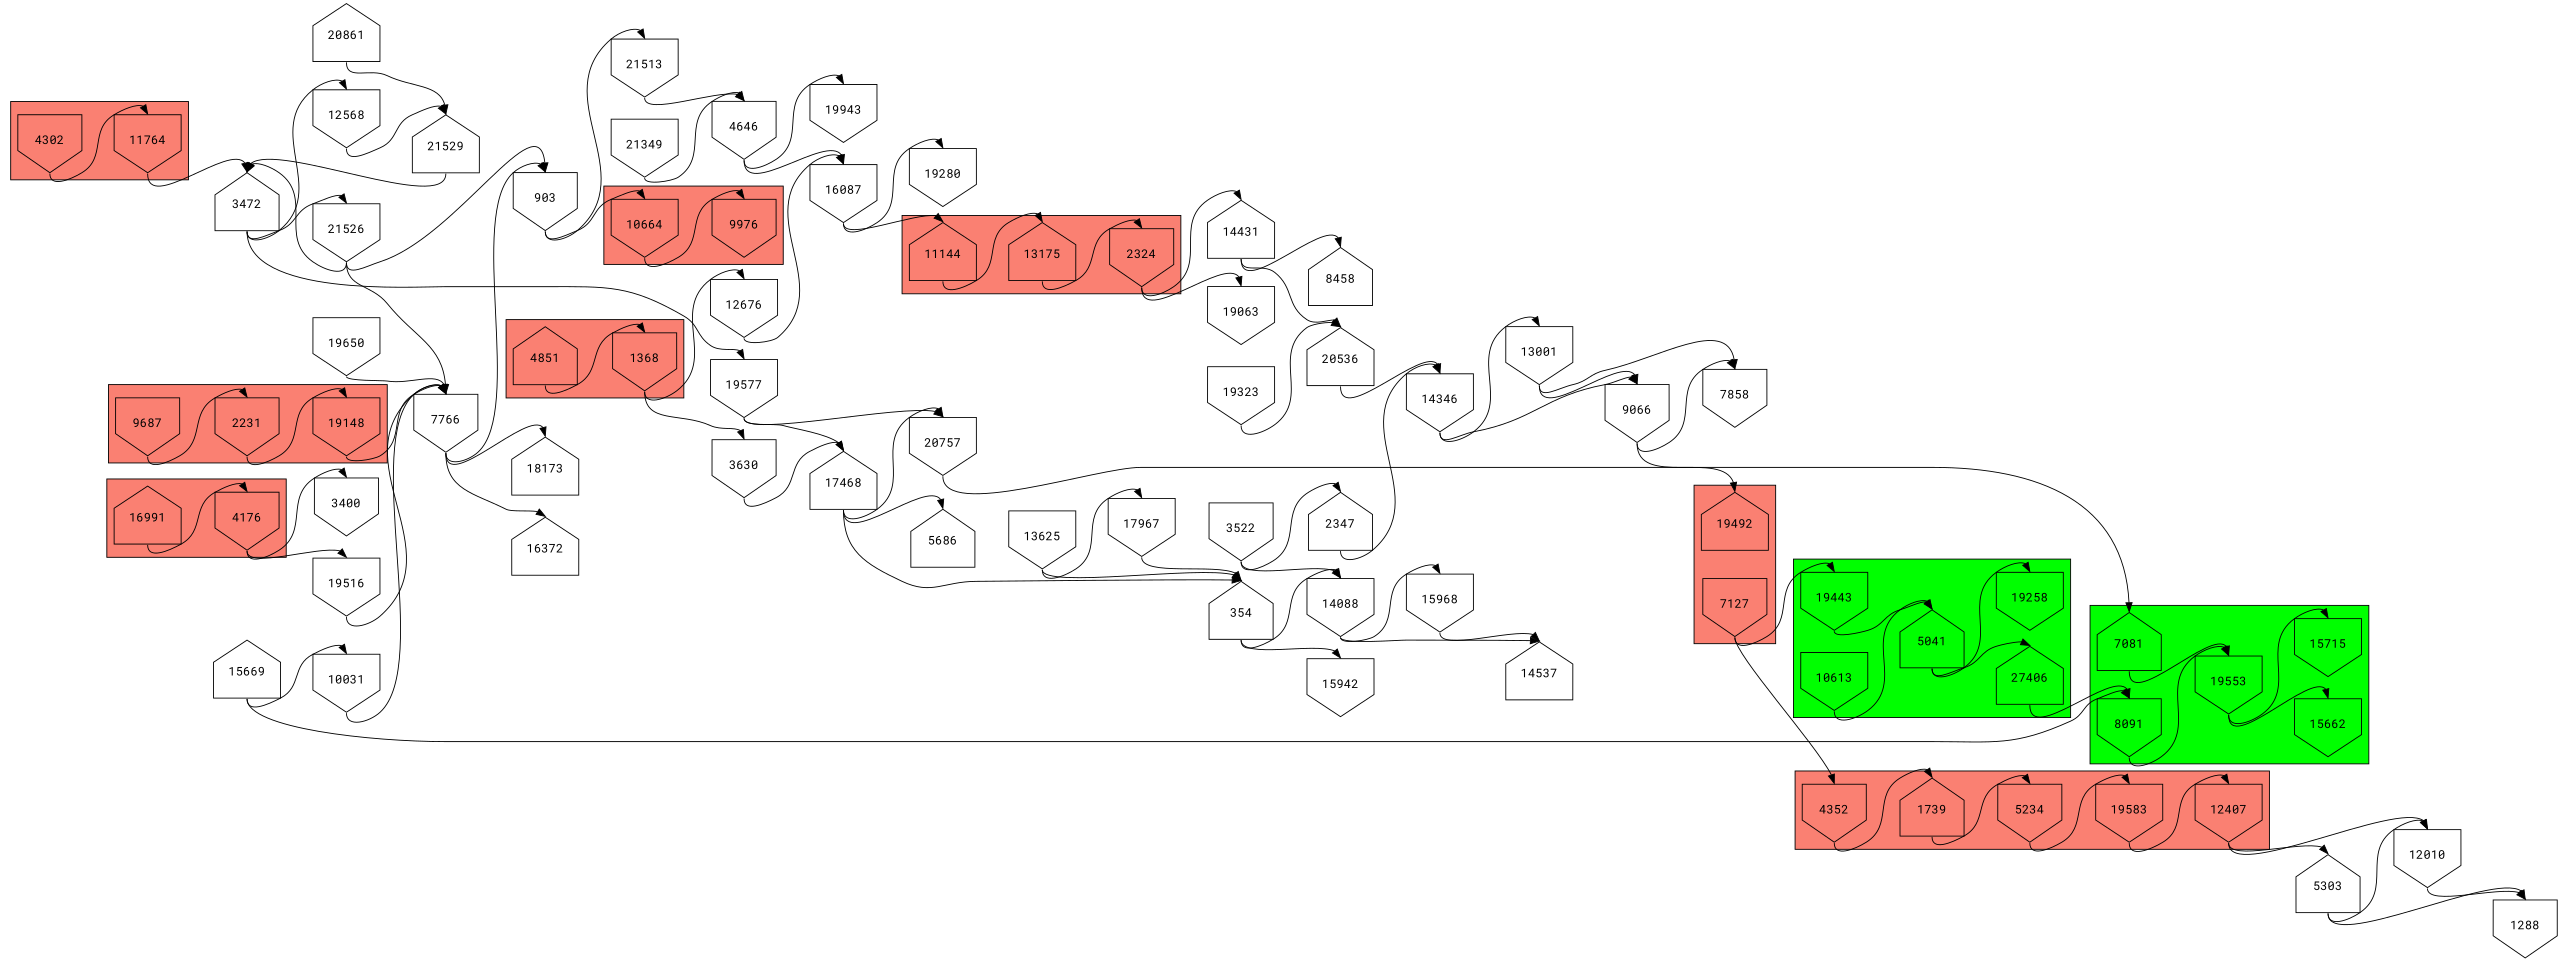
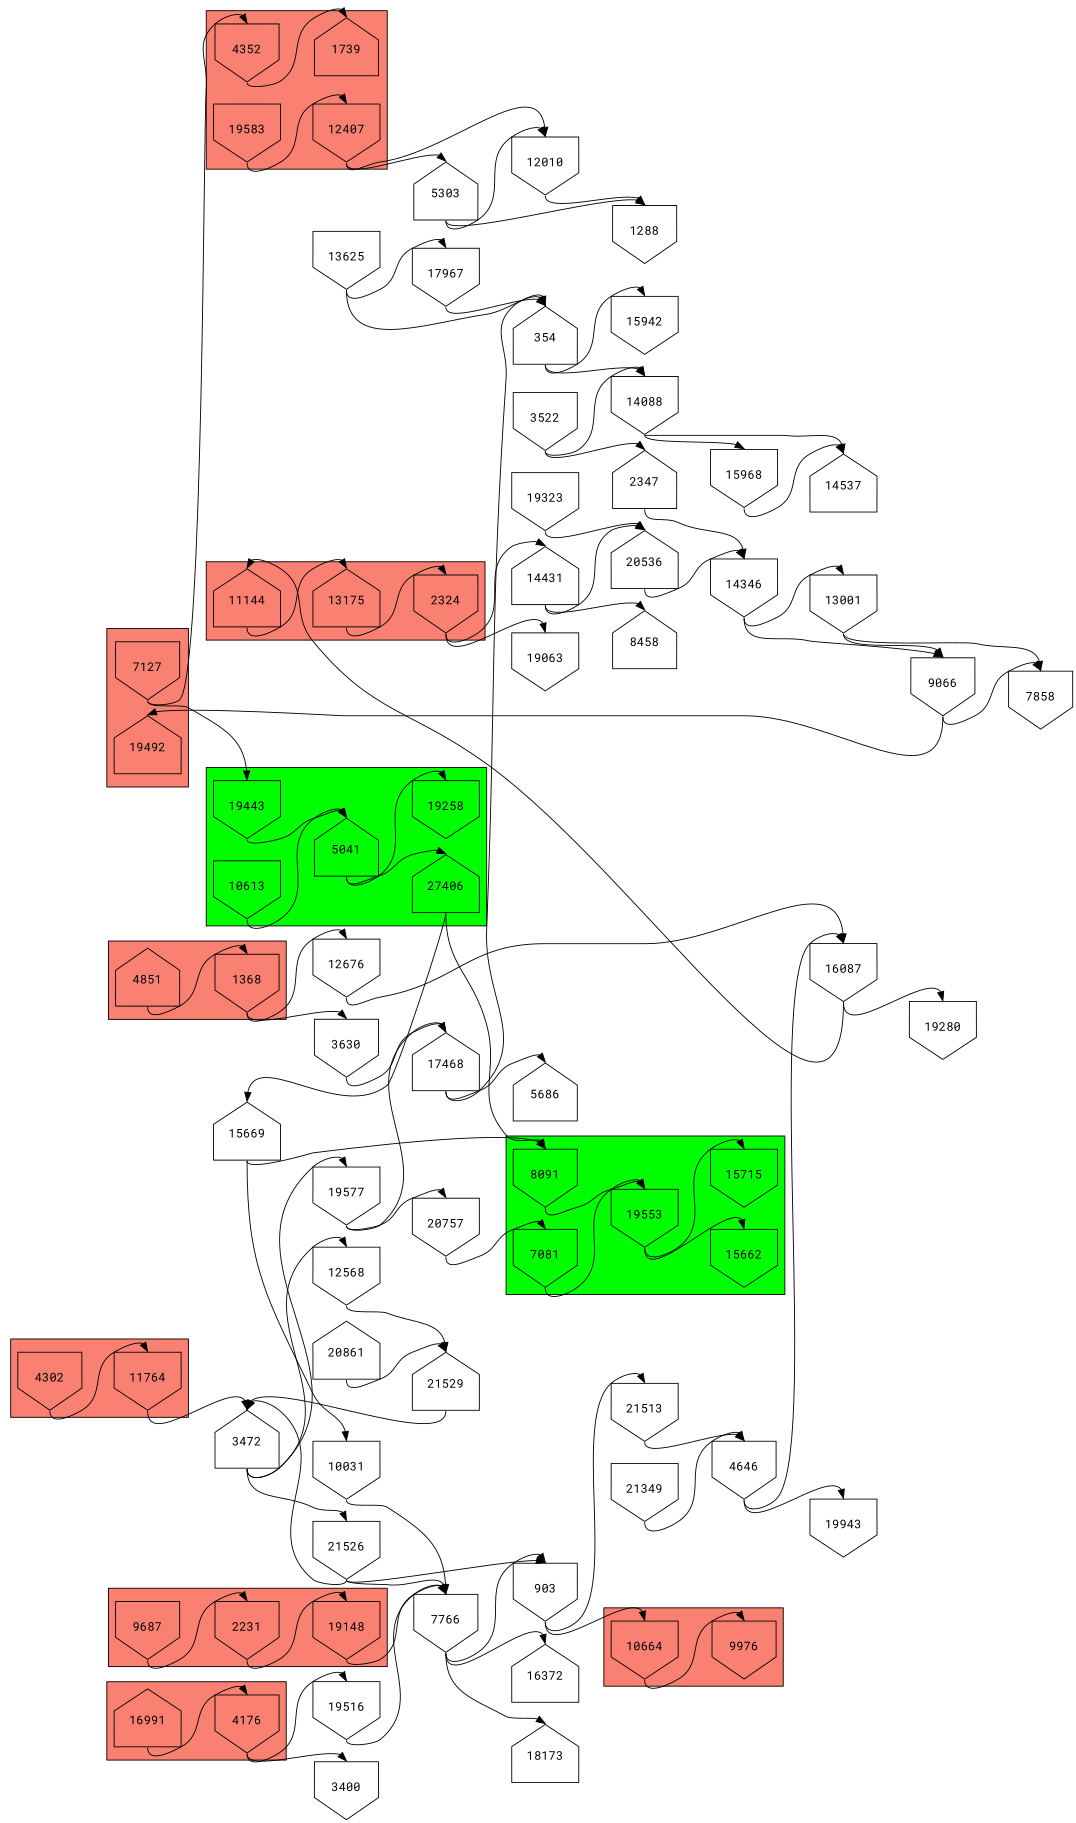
(346, 344) -> none
(893, 468) -> none
(2129, 645) -> (545, 1255)
(2030, 810) -> none
none -> (379, 1089)
